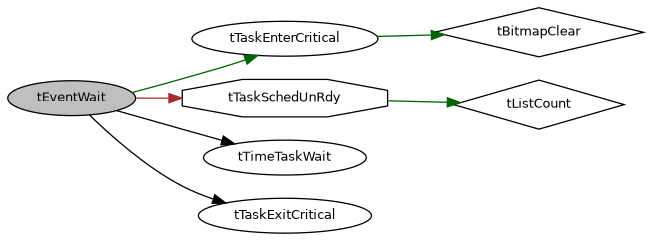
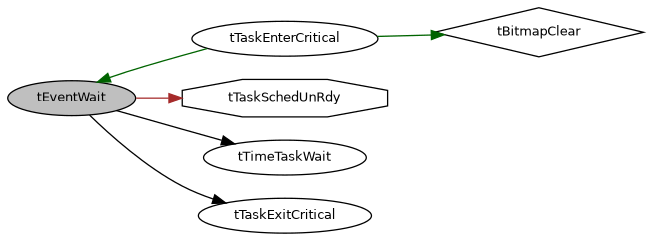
(189, 77) -> (158, 62)
(539, 105) -> none
